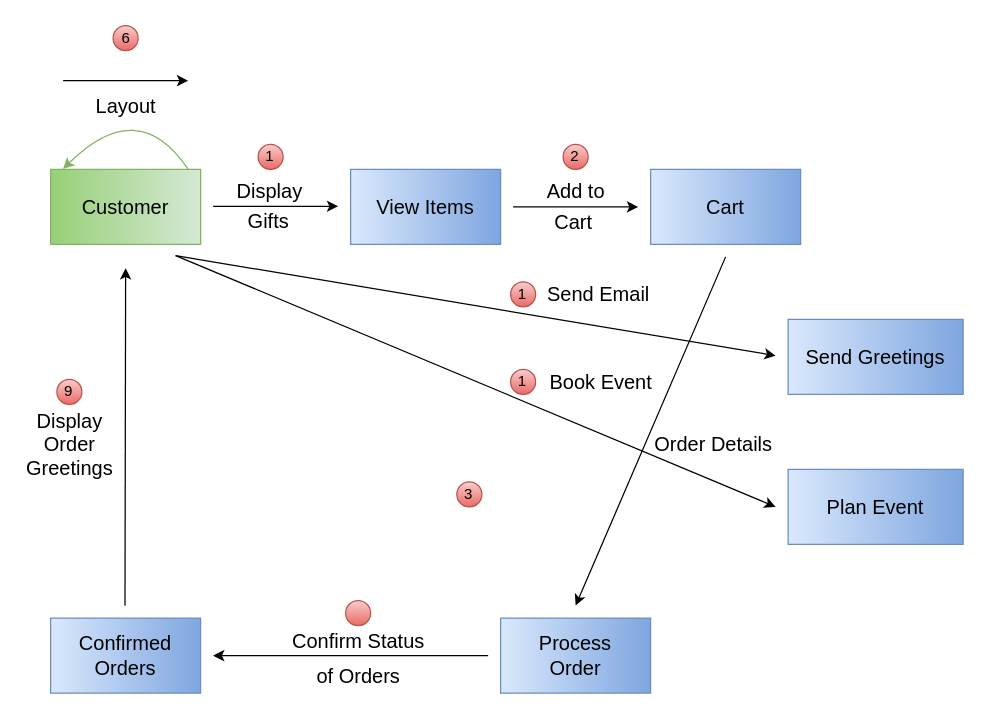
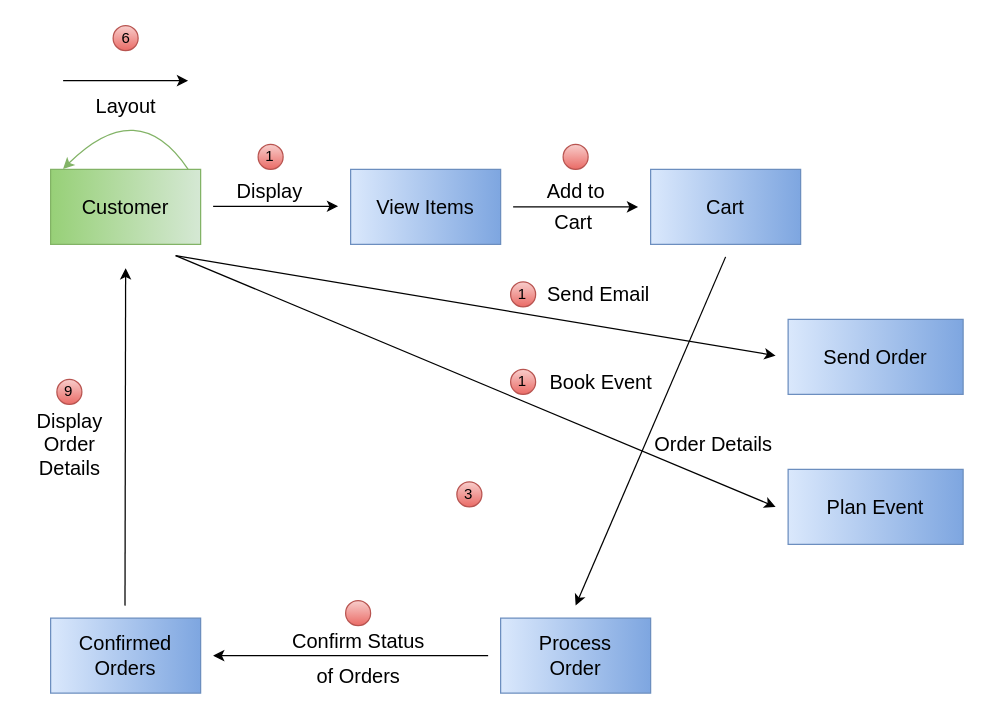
(574, 157) -> none
(268, 221) -> none
(876, 357) -> (876, 357)
(70, 444) -> (70, 444)
